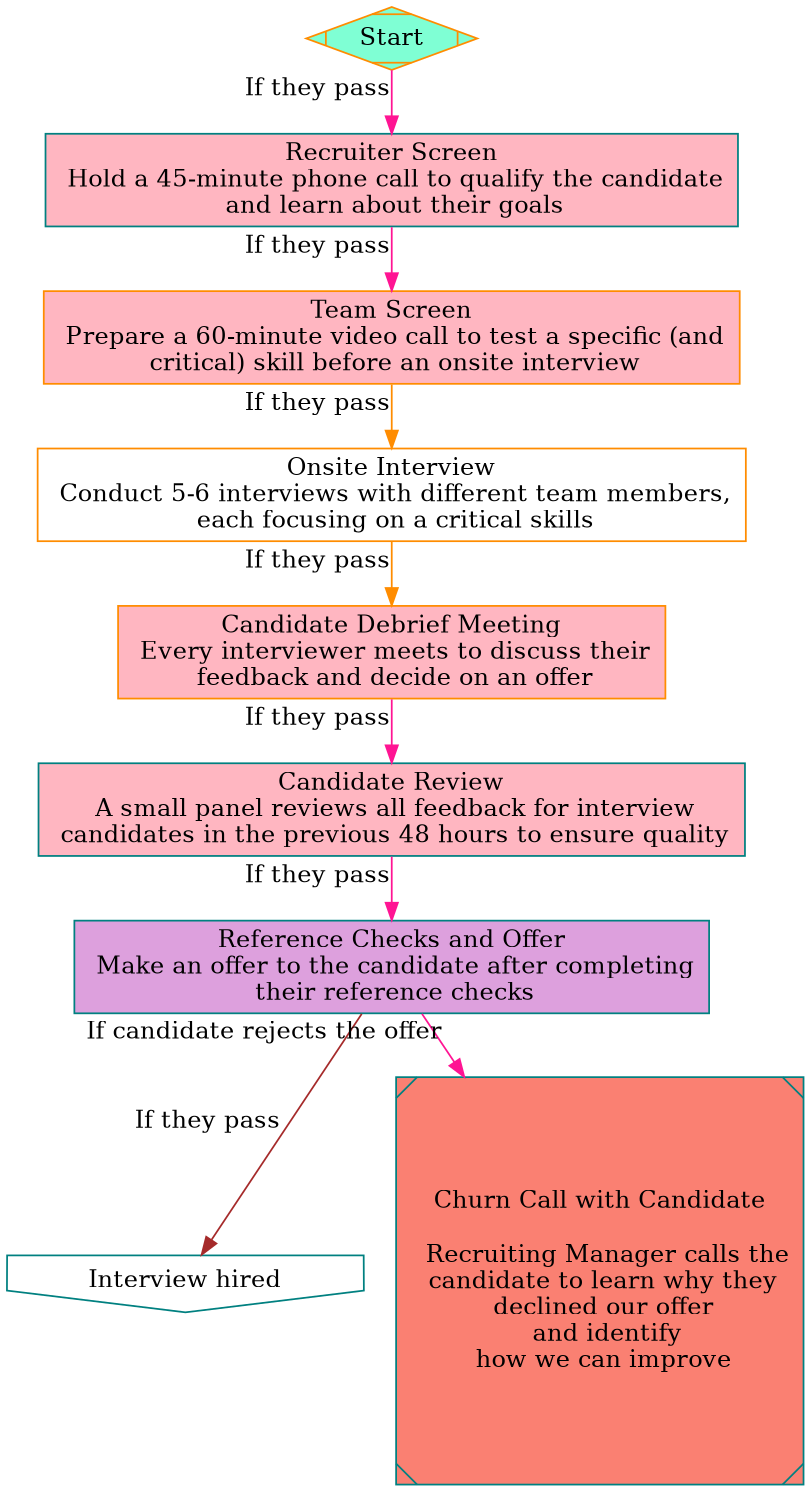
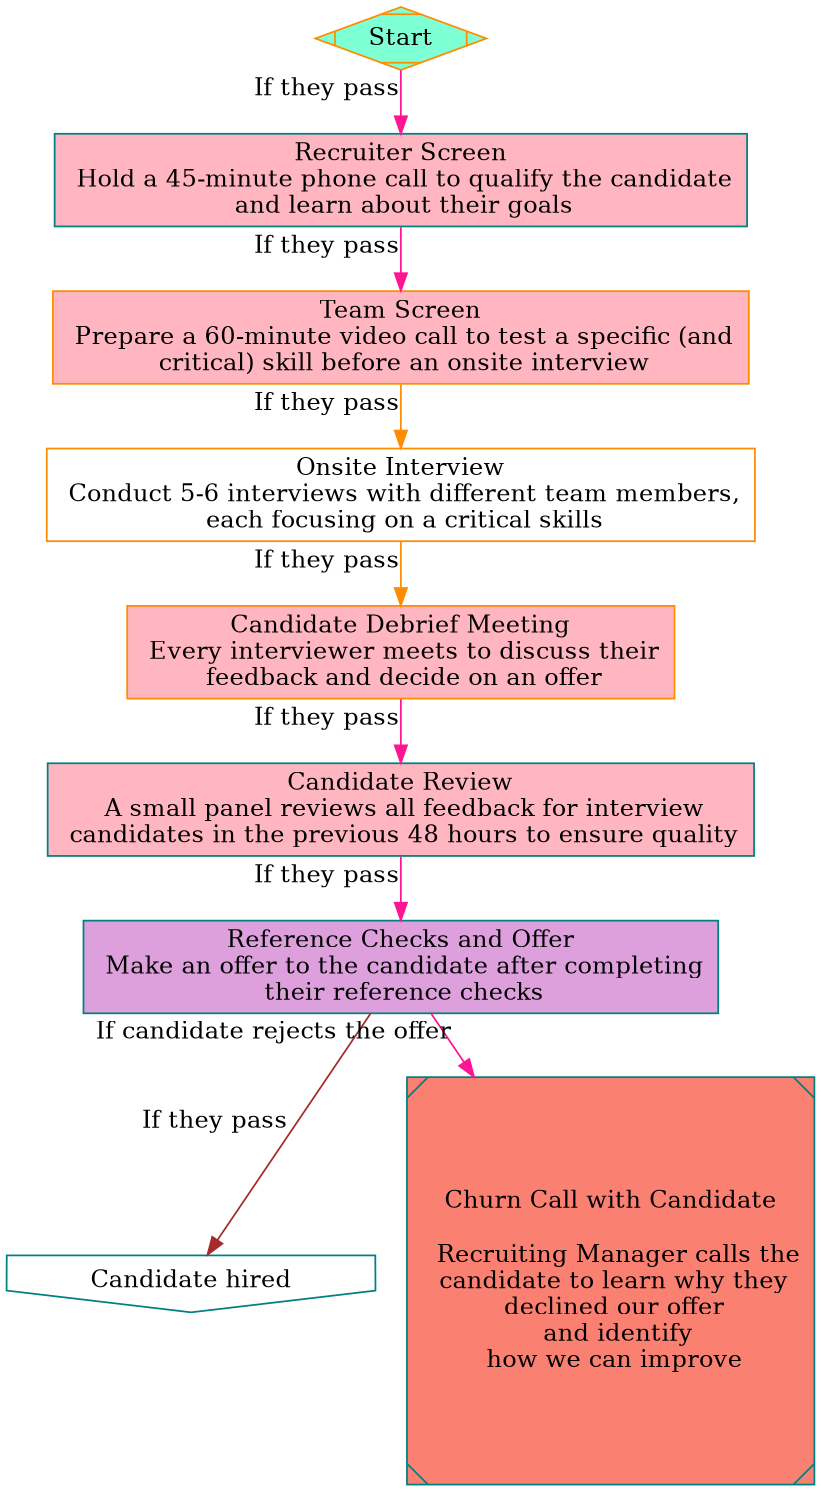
(185, 1281) -> (191, 1281)
